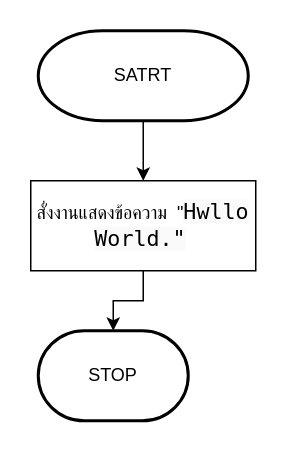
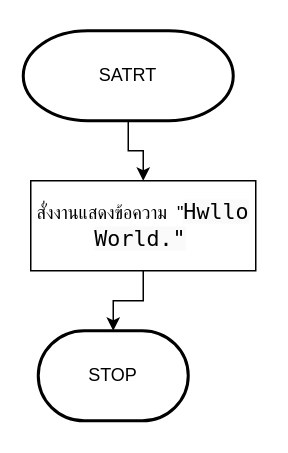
(143, 76) -> (128, 76)
